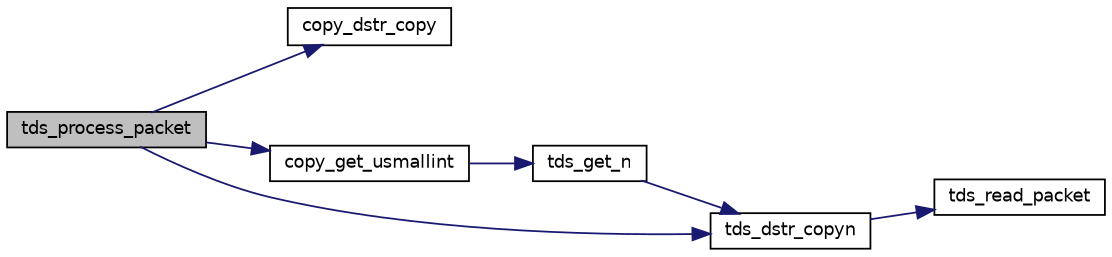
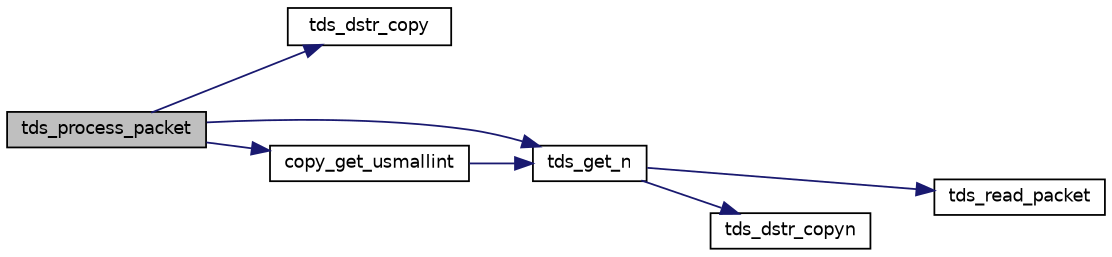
(369, 27) -> (369, 27)
(894, 216) -> (782, 178)
(410, 221) -> (366, 121)
